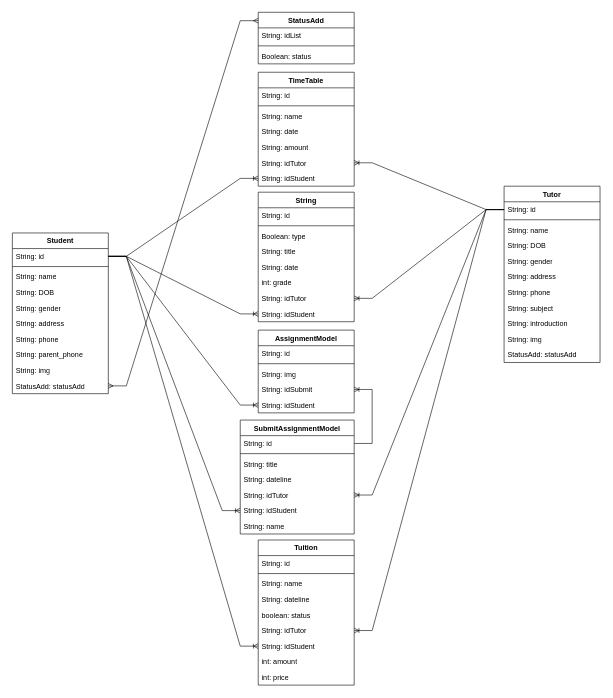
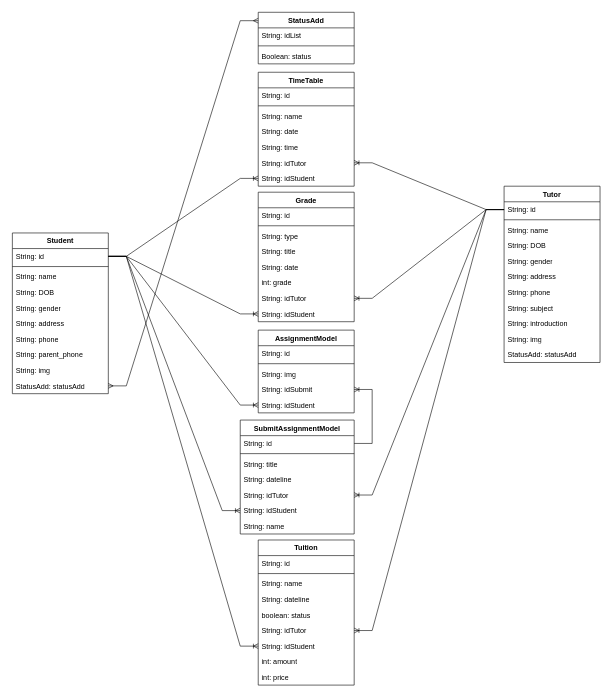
(287, 148) -> (282, 148)
(306, 201) -> (306, 201)
(285, 237) -> (283, 237)
